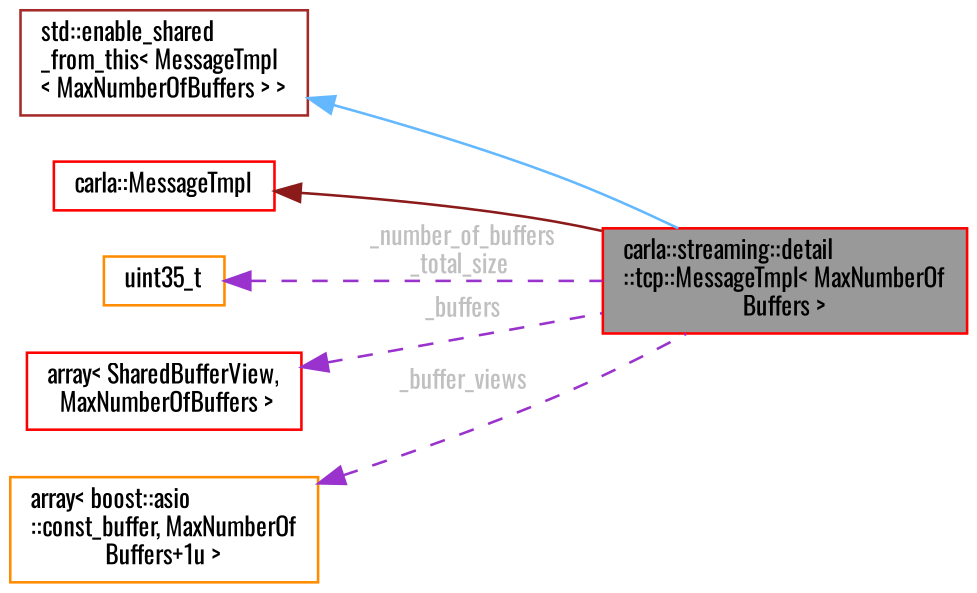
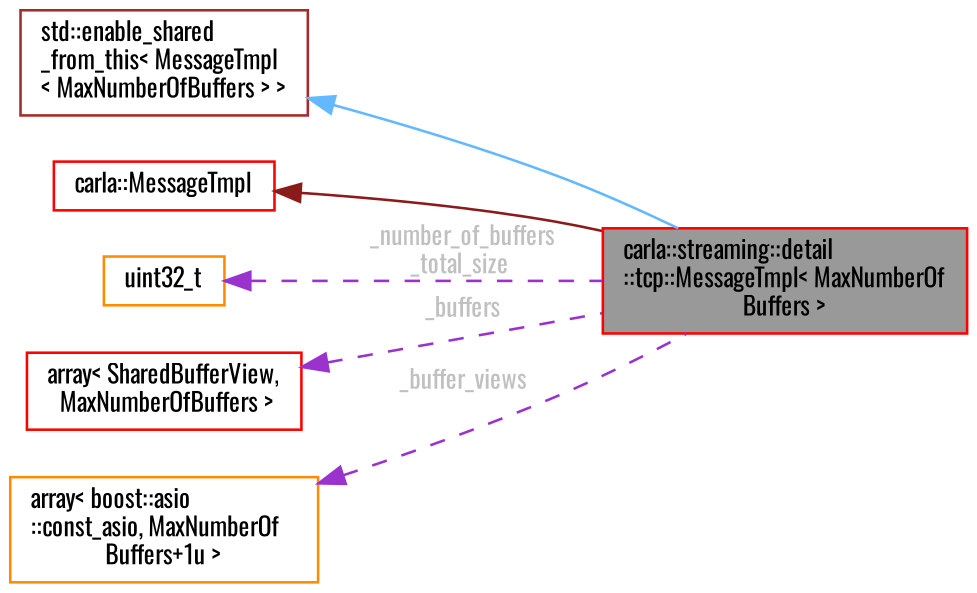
(164, 281) -> (164, 281)
(164, 530) -> (164, 530)
